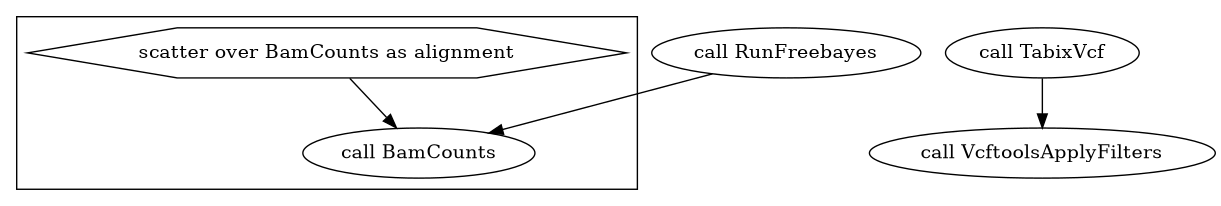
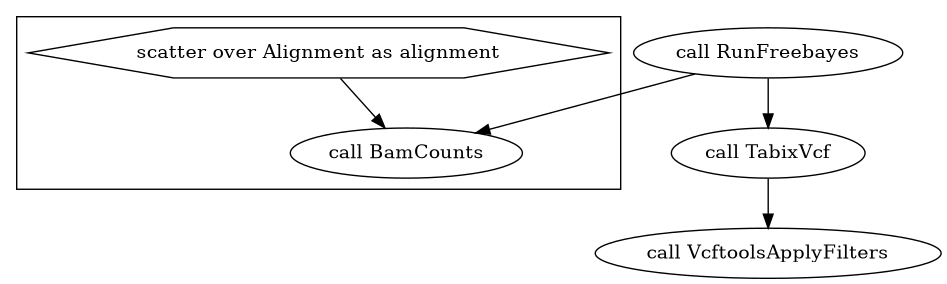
(327, 53) -> (319, 53)
none -> (768, 96)
